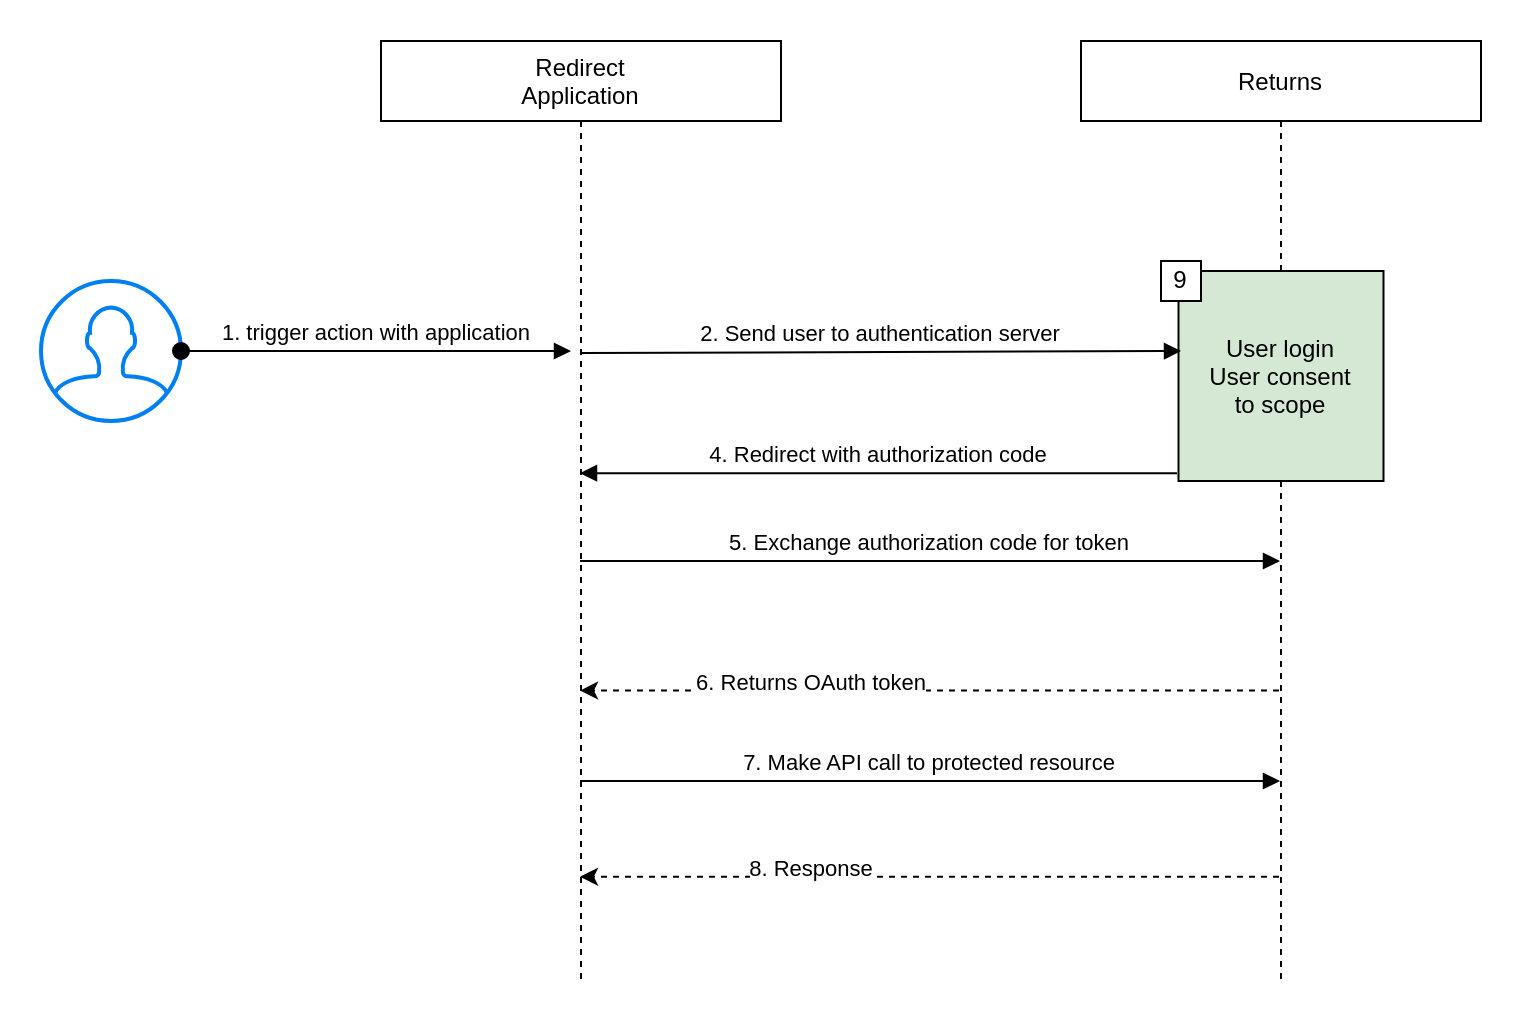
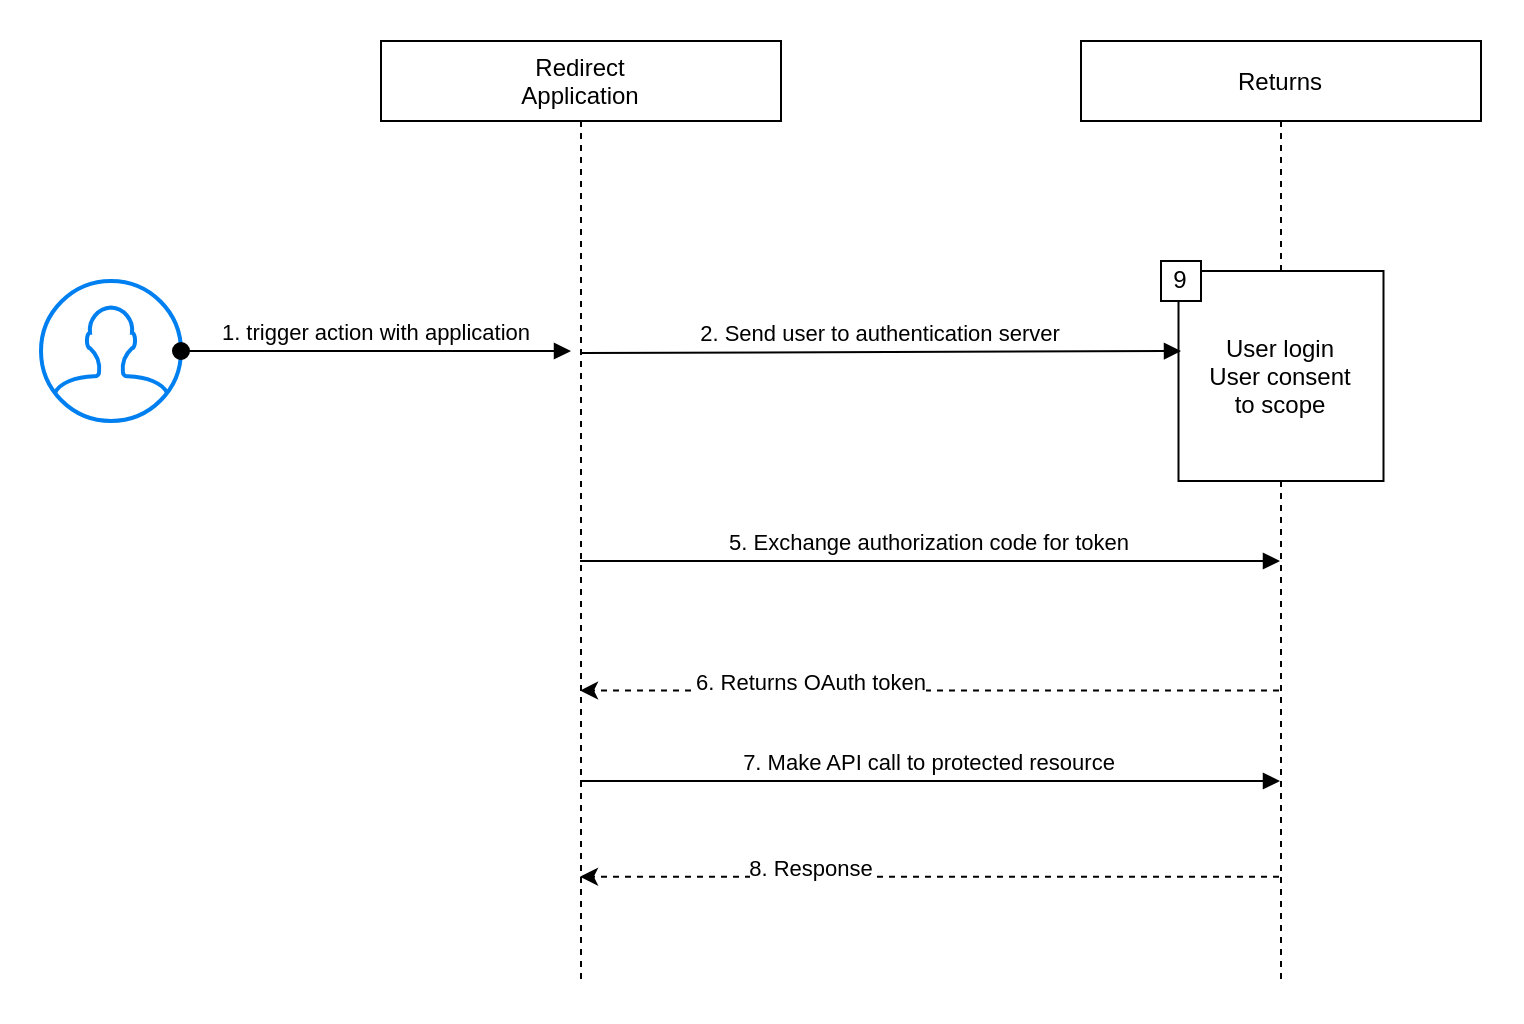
(1281, 376) -> (1281, 376)
(887, 473) -> none
